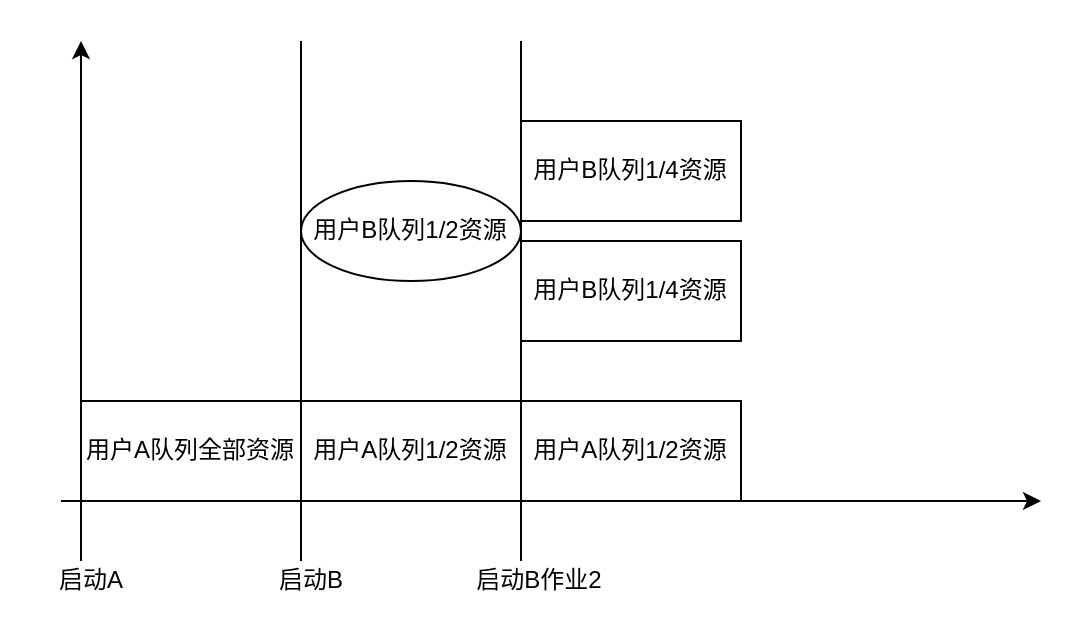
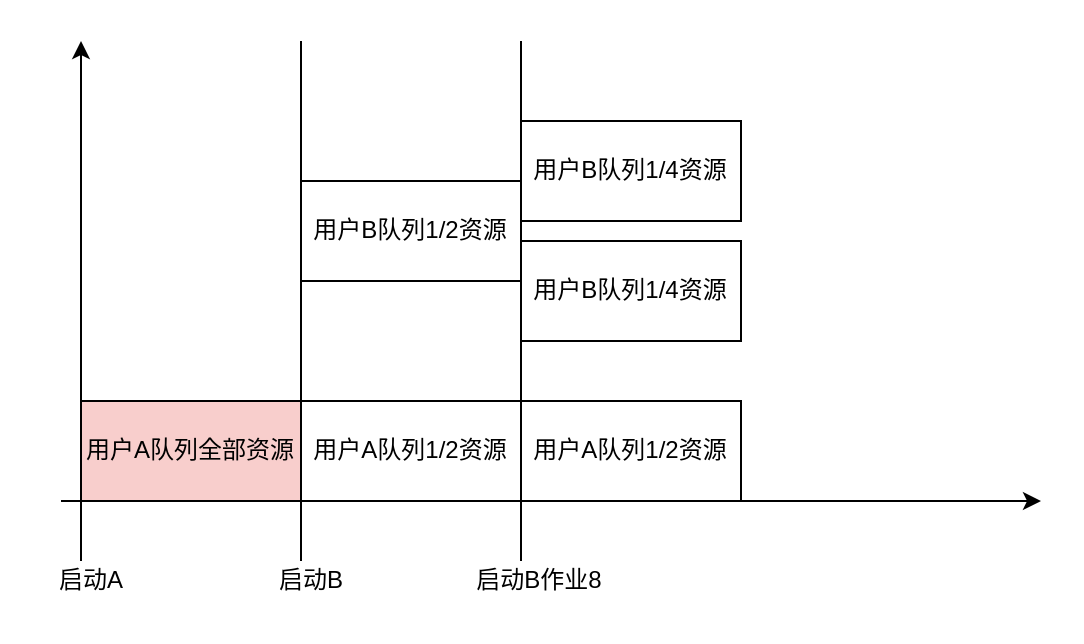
(411, 231) -> (411, 231)
(191, 451) -> (191, 451)
(540, 581) -> (540, 581)
